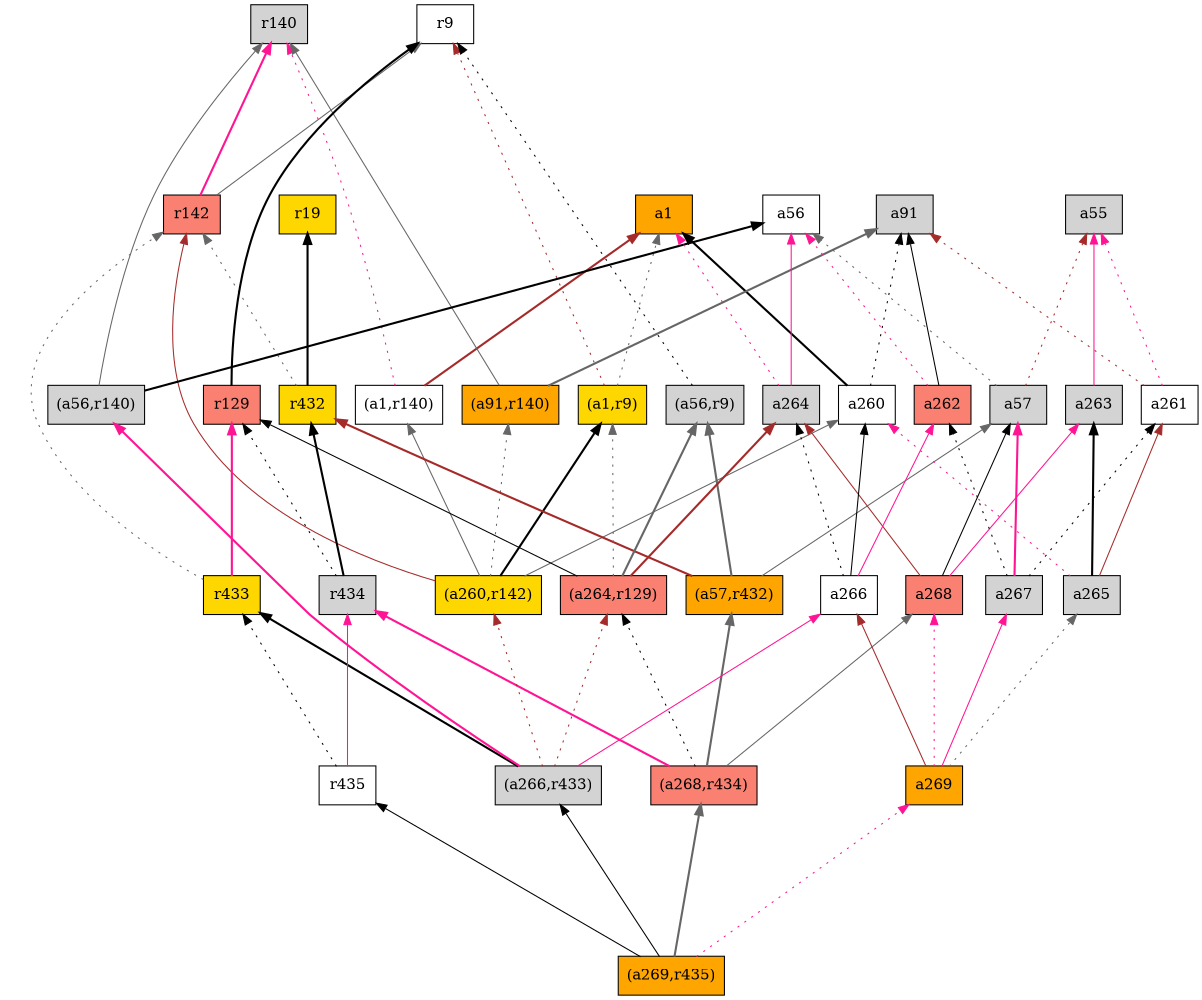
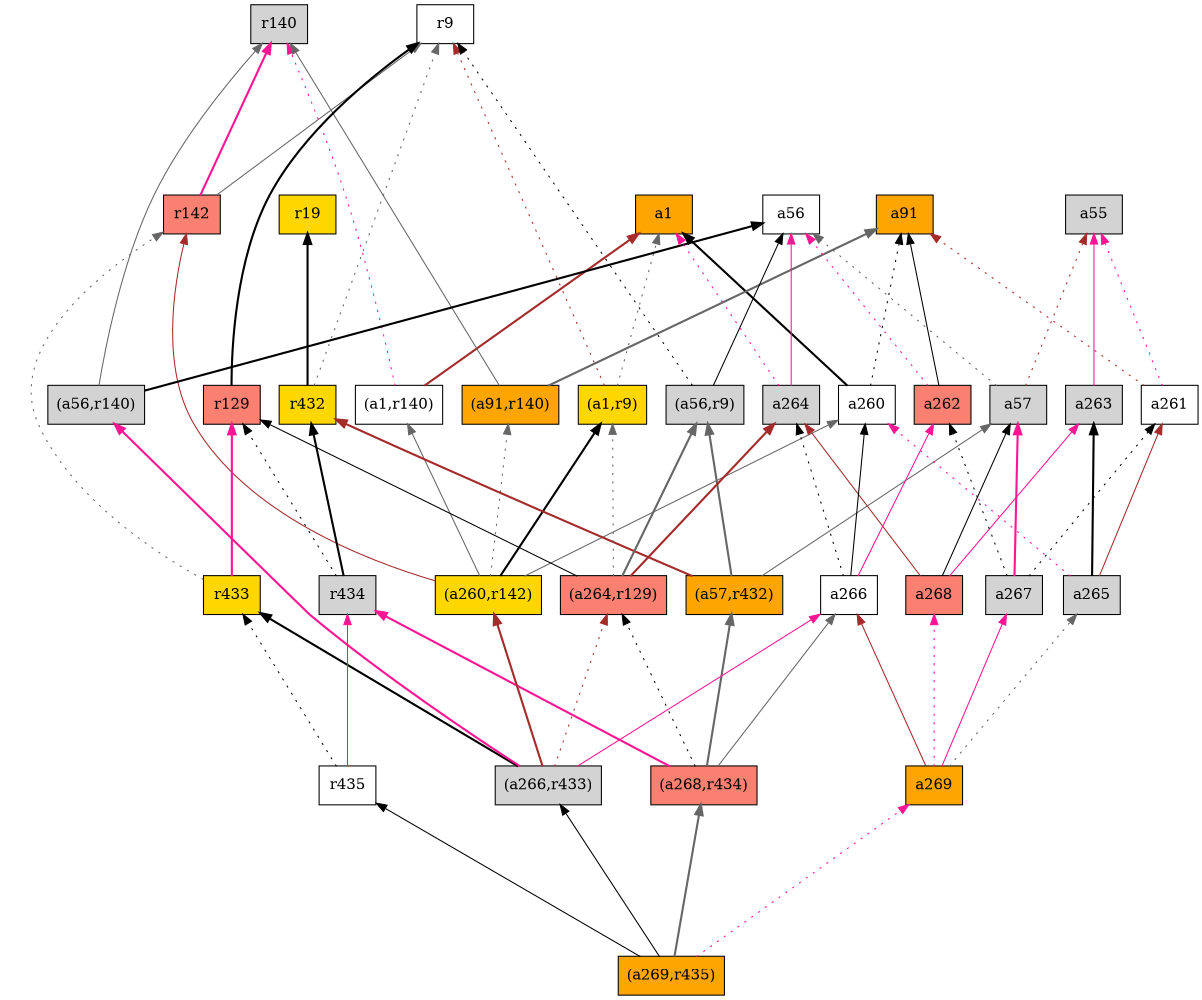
(905, 214) -> (905, 214)
(253, 314) -> (375, 219)
none -> (746, 314)
(815, 694) -> (773, 695)
(520, 695) -> (520, 695)
